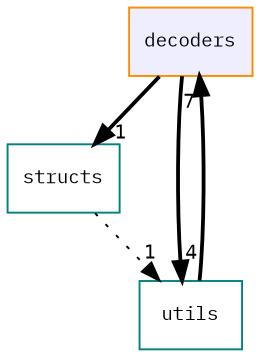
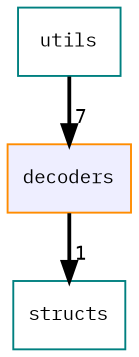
(178, 169) -> none
(121, 240) -> none
